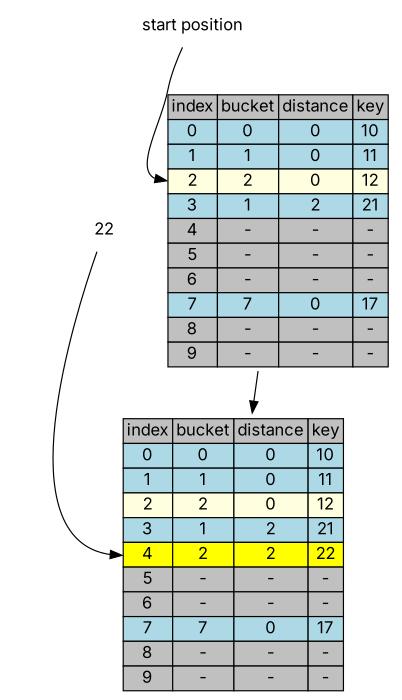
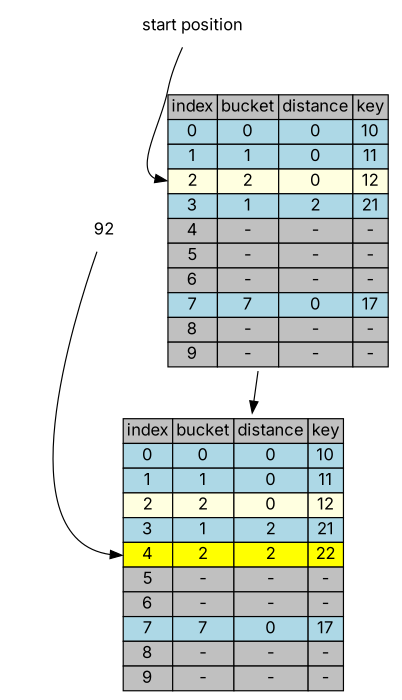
(104, 230) -> (104, 230)
